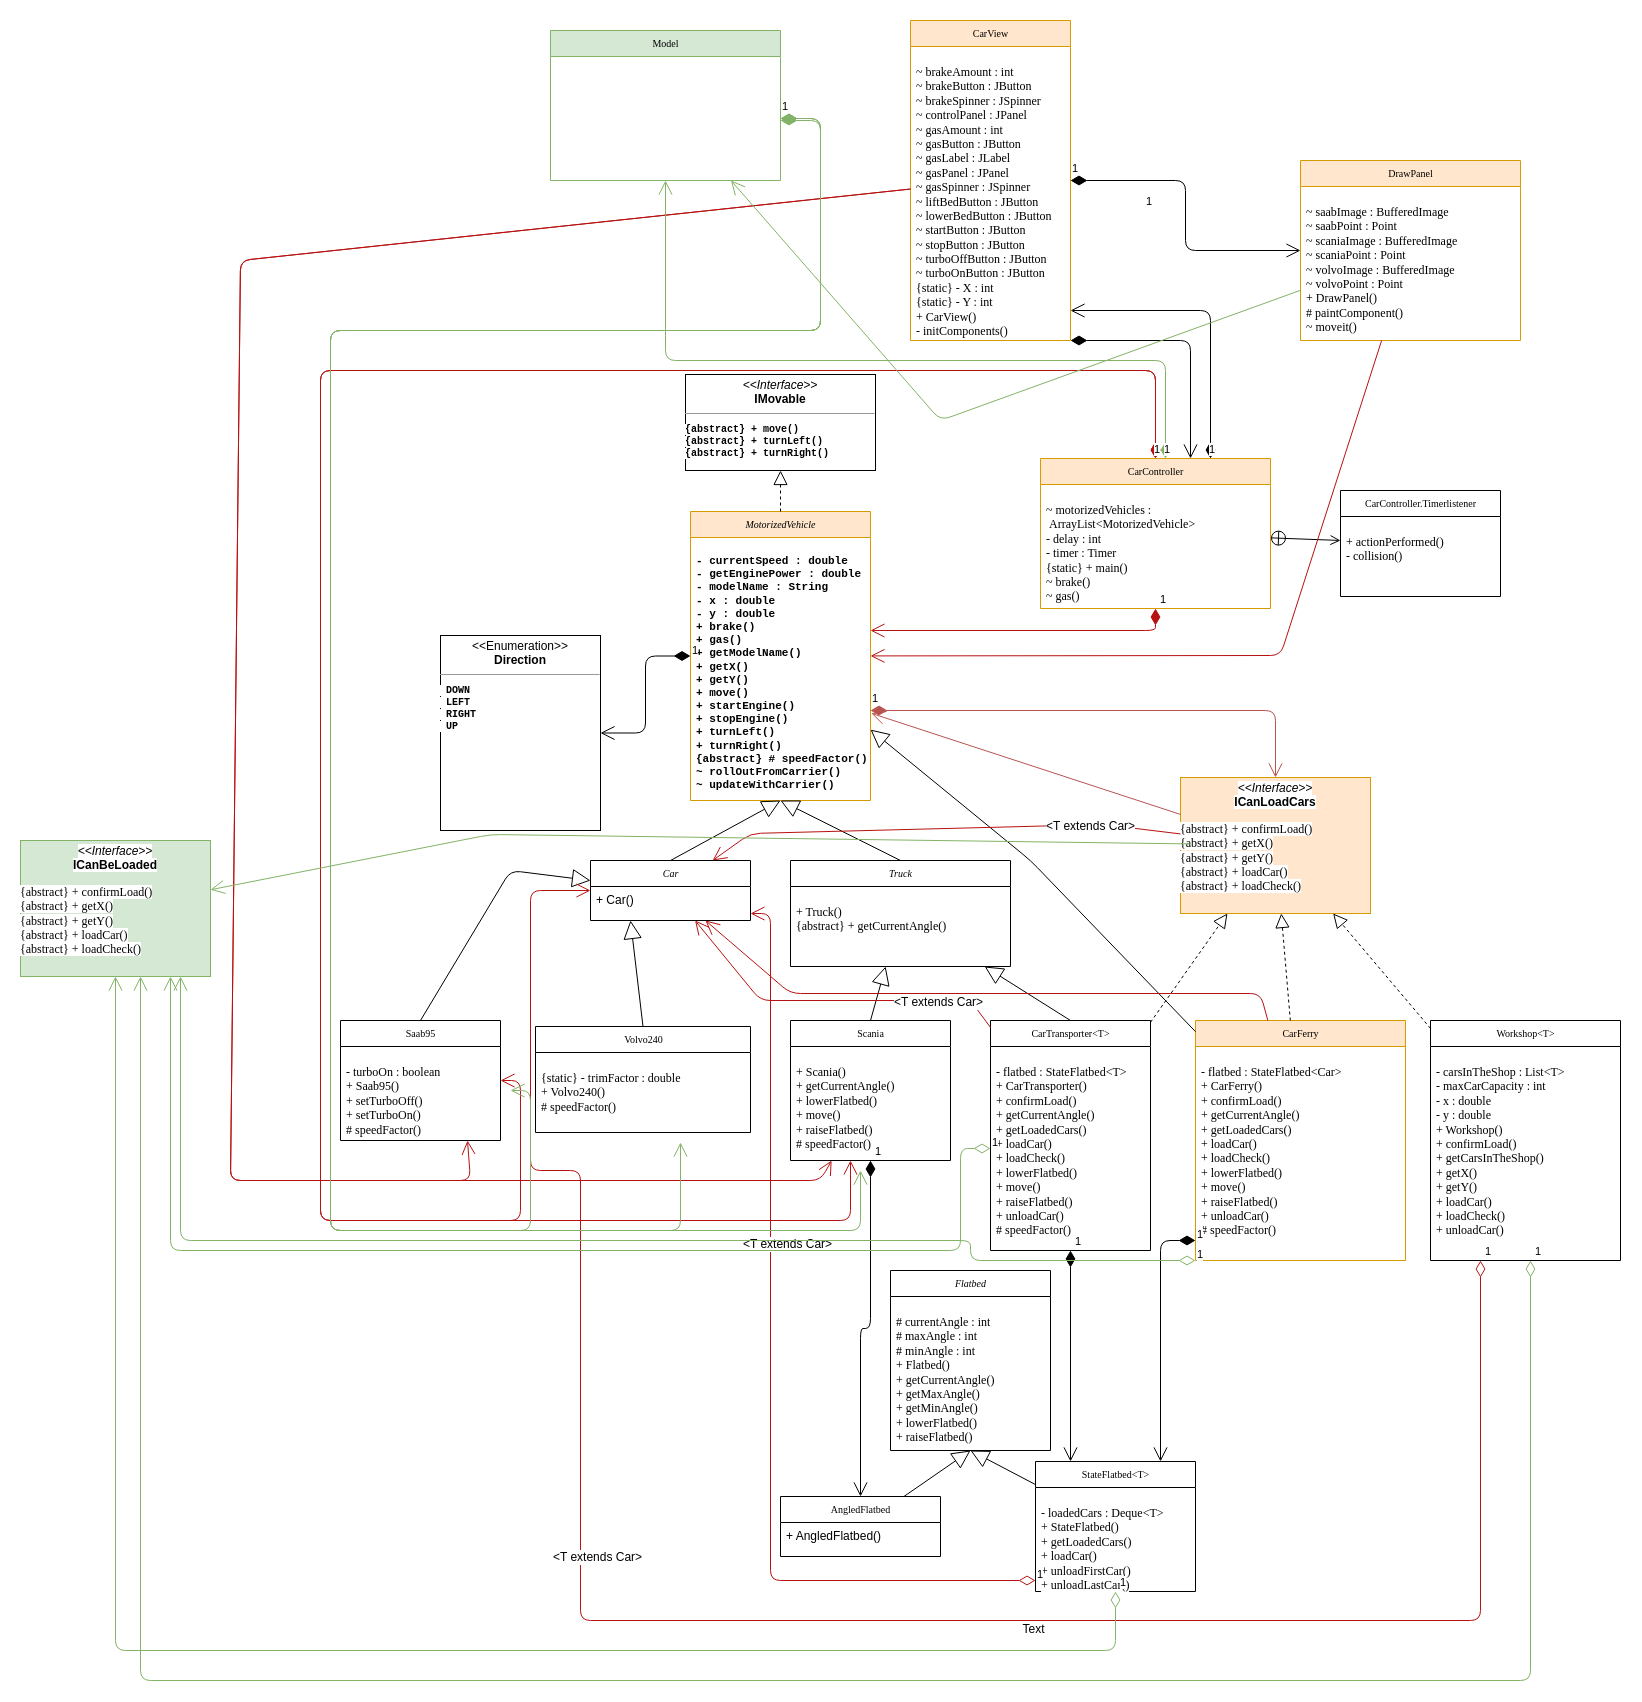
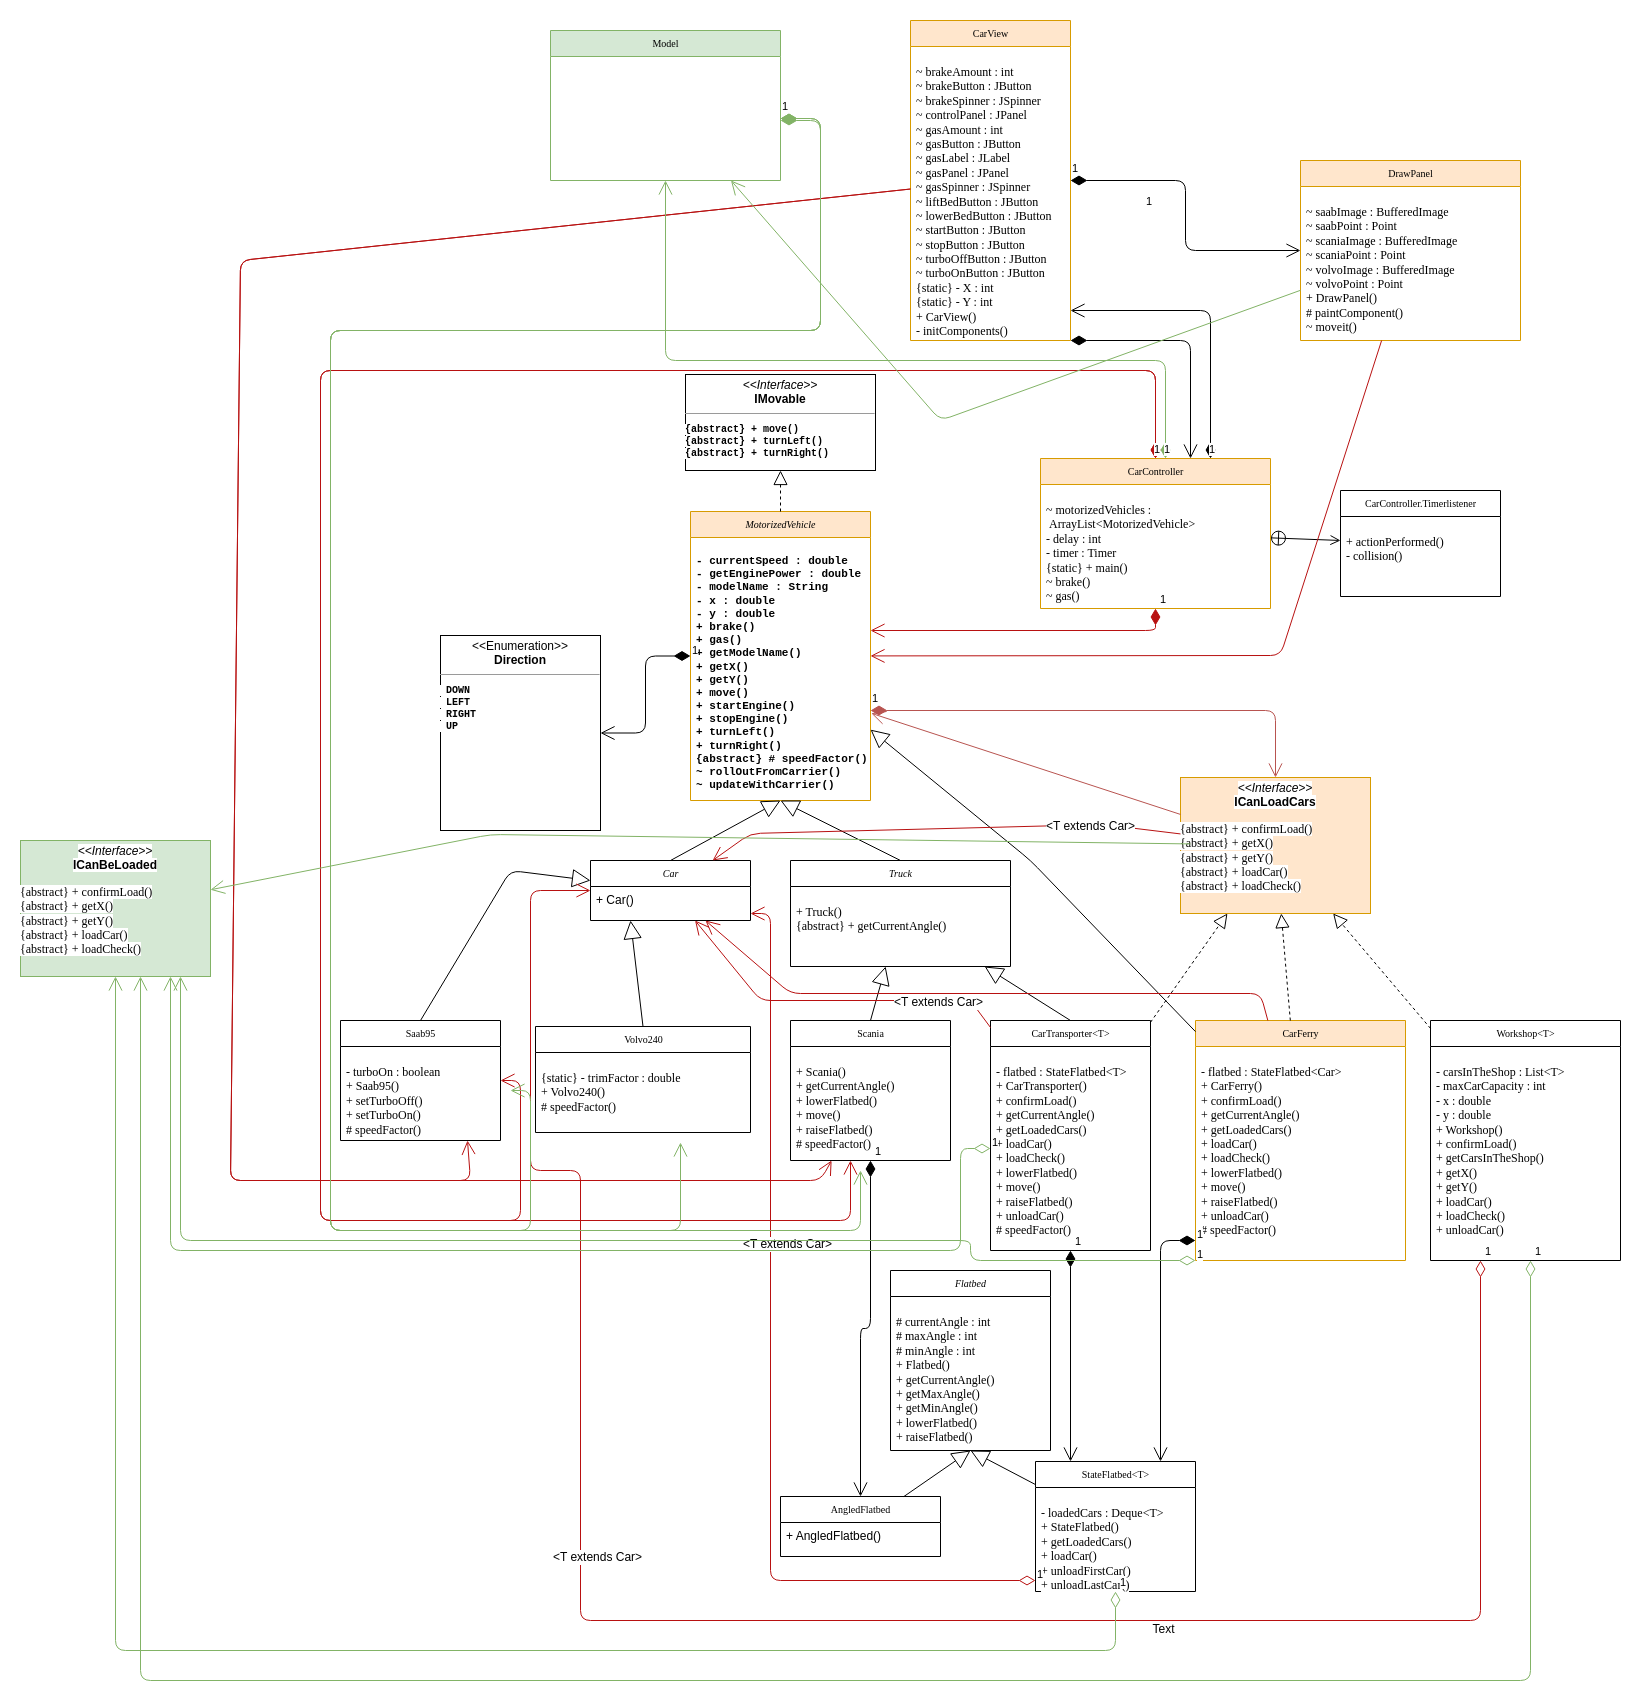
(1034, 1630) -> (1164, 1630)
